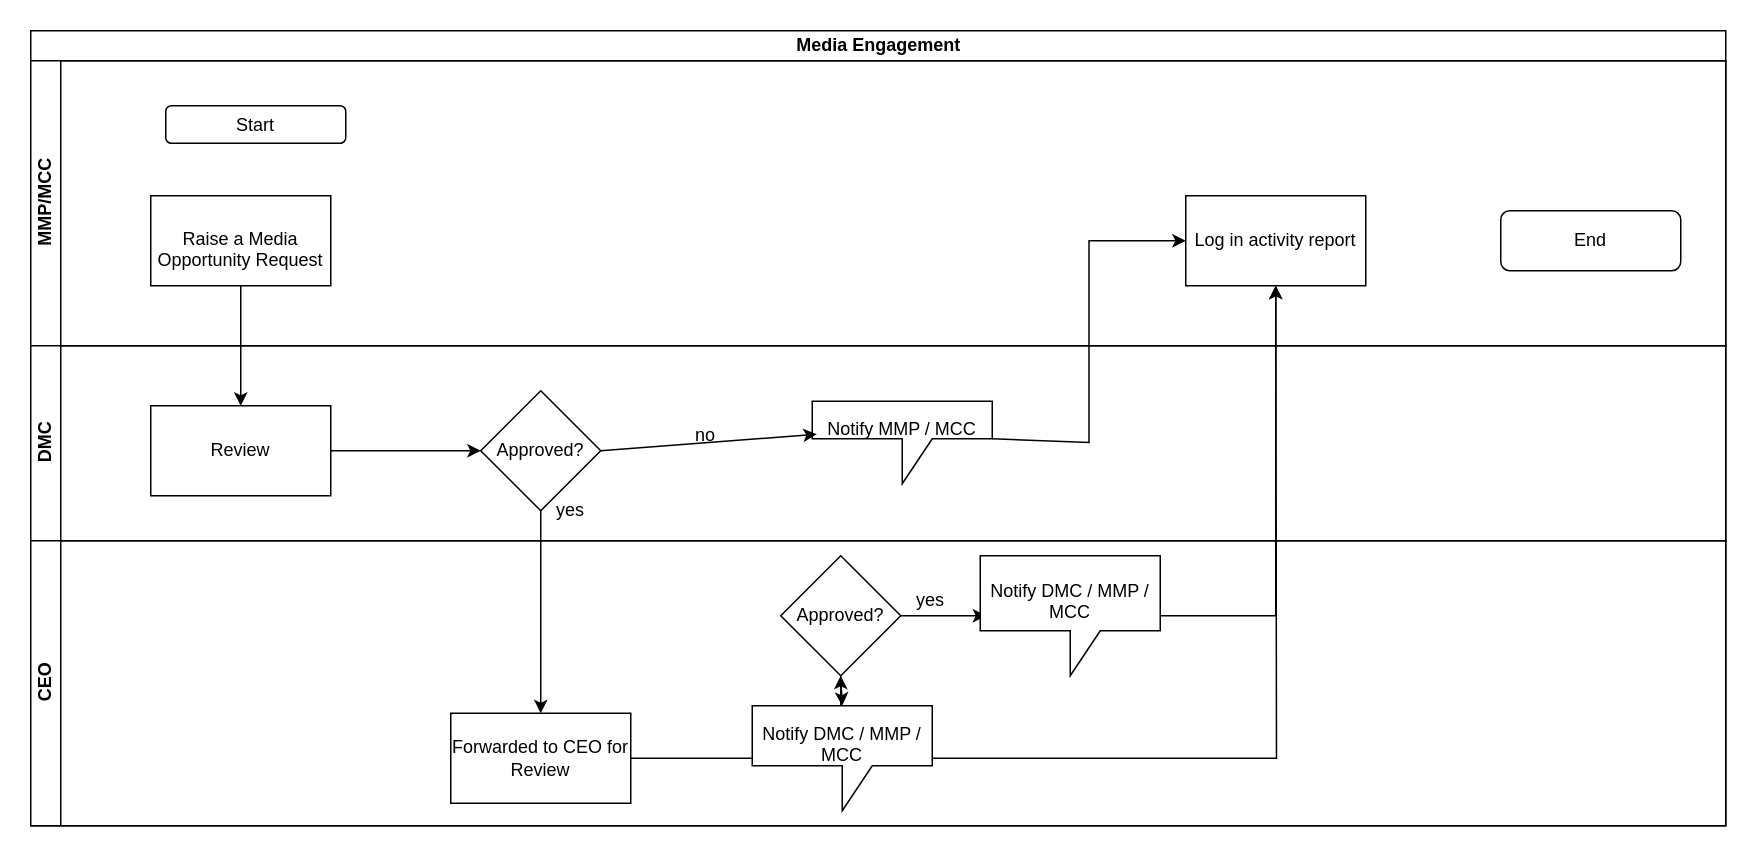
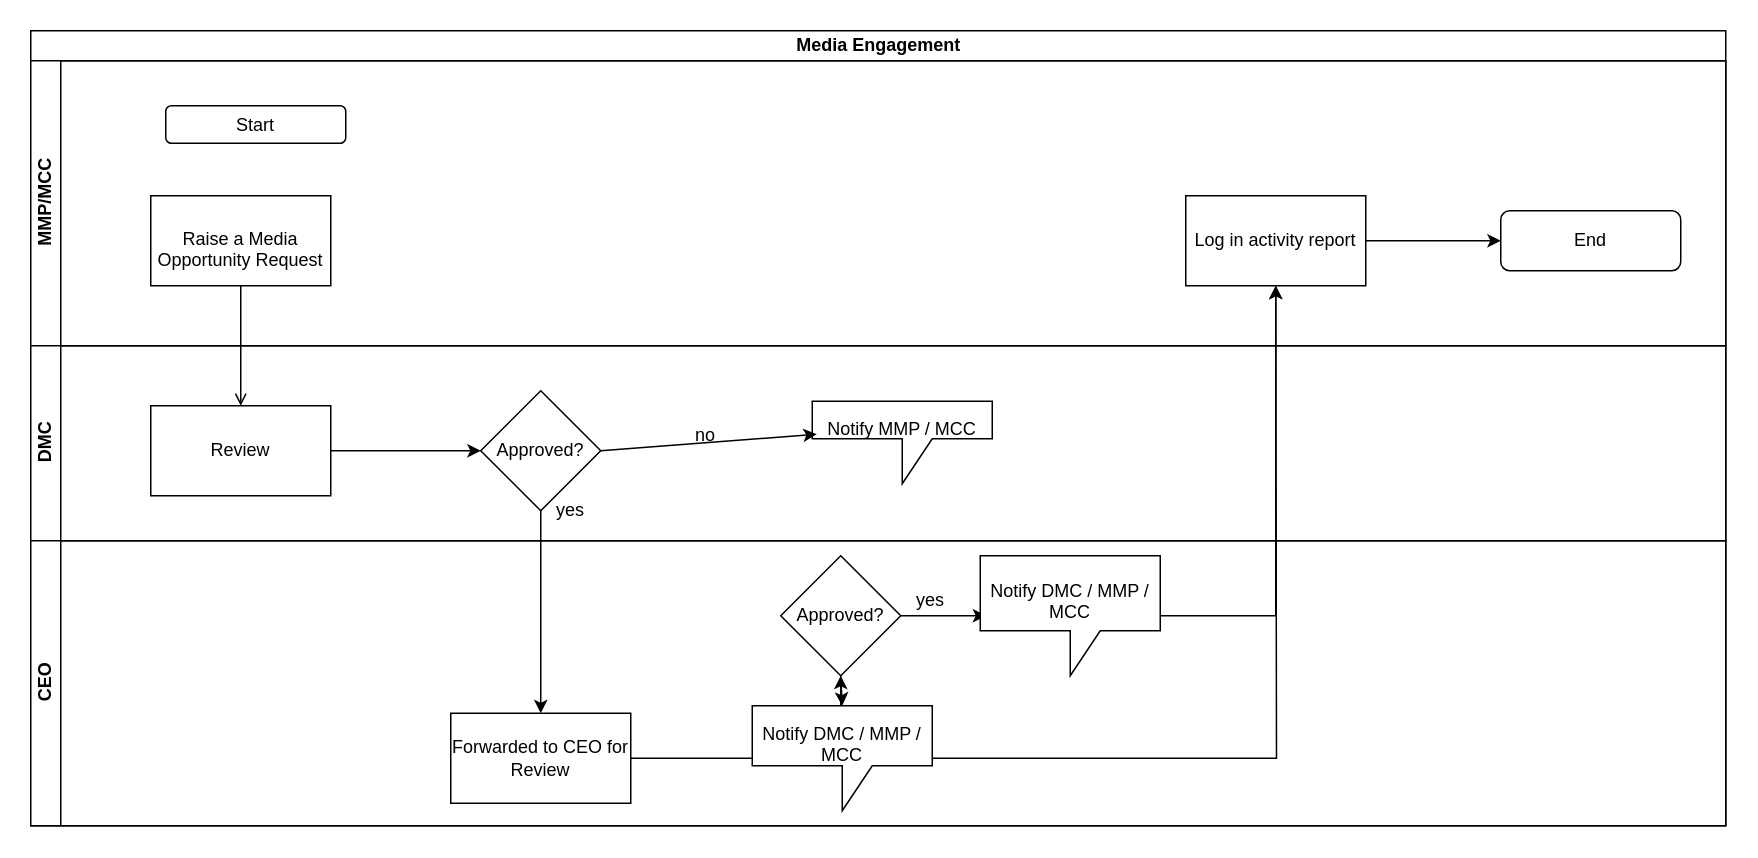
none -> (1428, 241)
(1089, 348) -> none
(241, 394) -> (241, 396)
